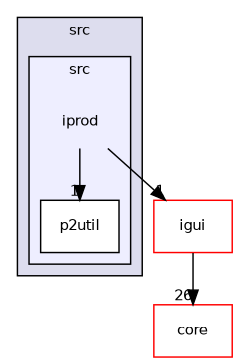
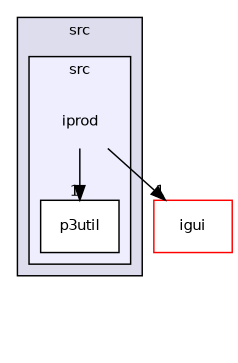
(80, 226) -> (80, 226)
(193, 331) -> none
